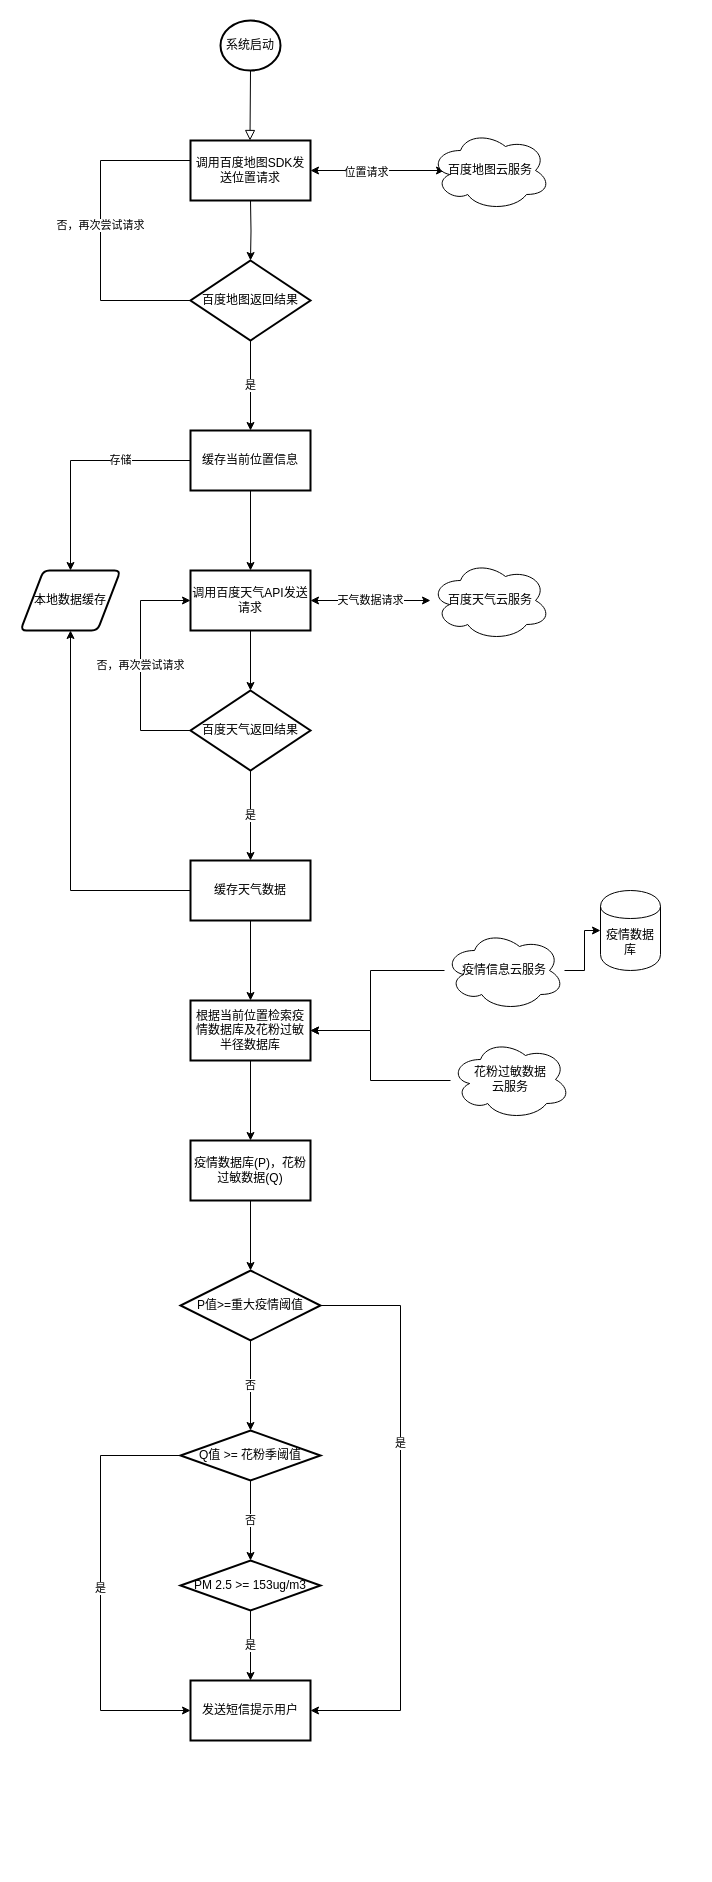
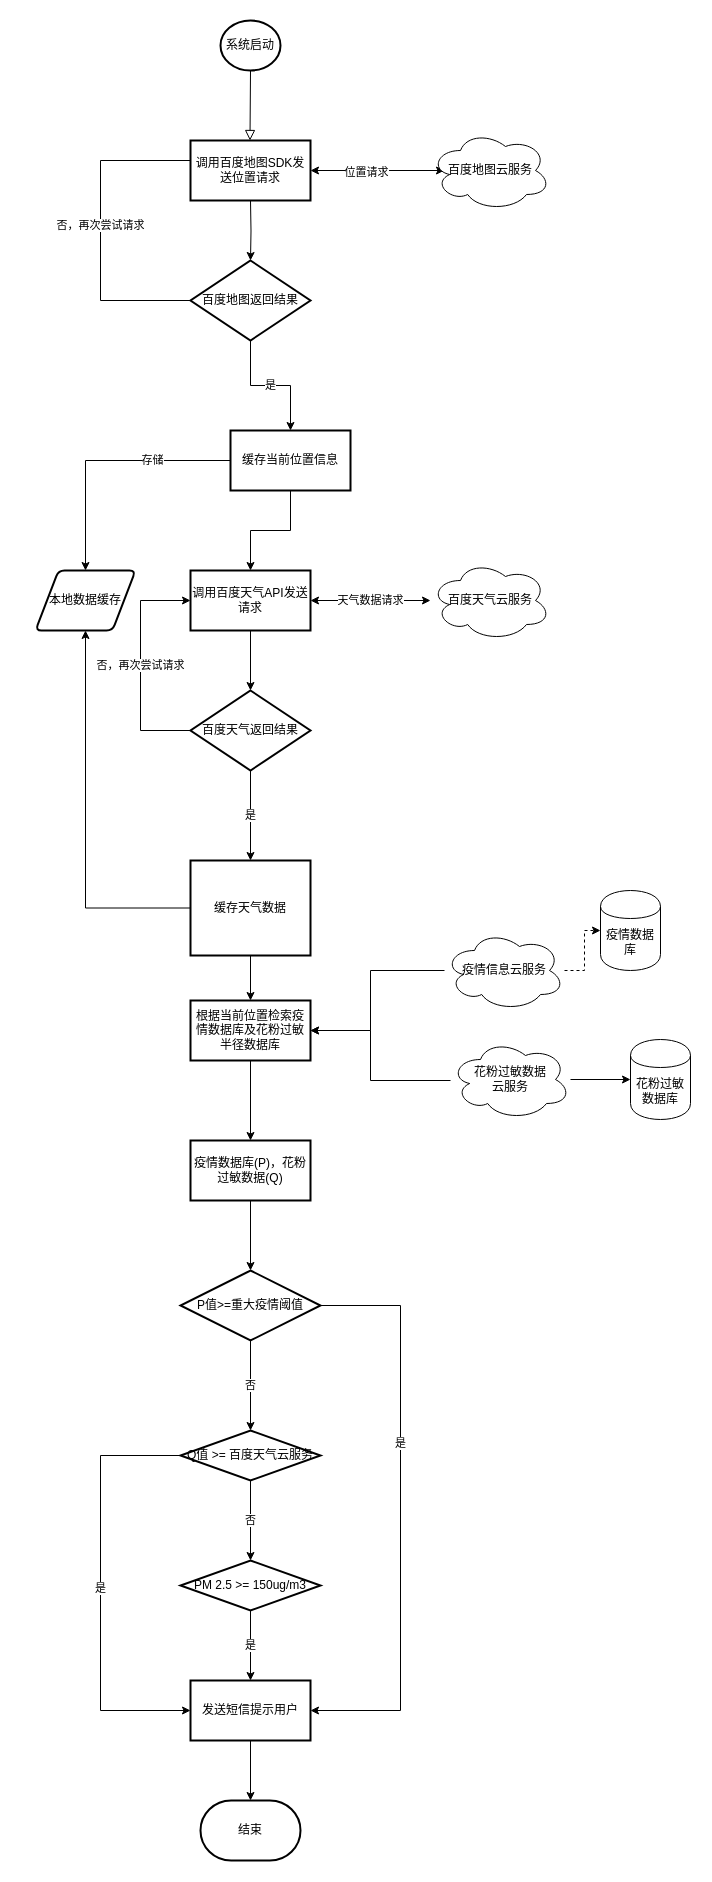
(251, 461) -> (291, 461)
(71, 601) -> (86, 601)
(251, 891) -> (251, 908)
(585, 957) -> (585, 957)
none -> (597, 1080)
none -> (661, 1080)
(251, 1456) -> (251, 1456)
(251, 1586) -> (251, 1586)
none -> (251, 1767)
none -> (251, 1831)
